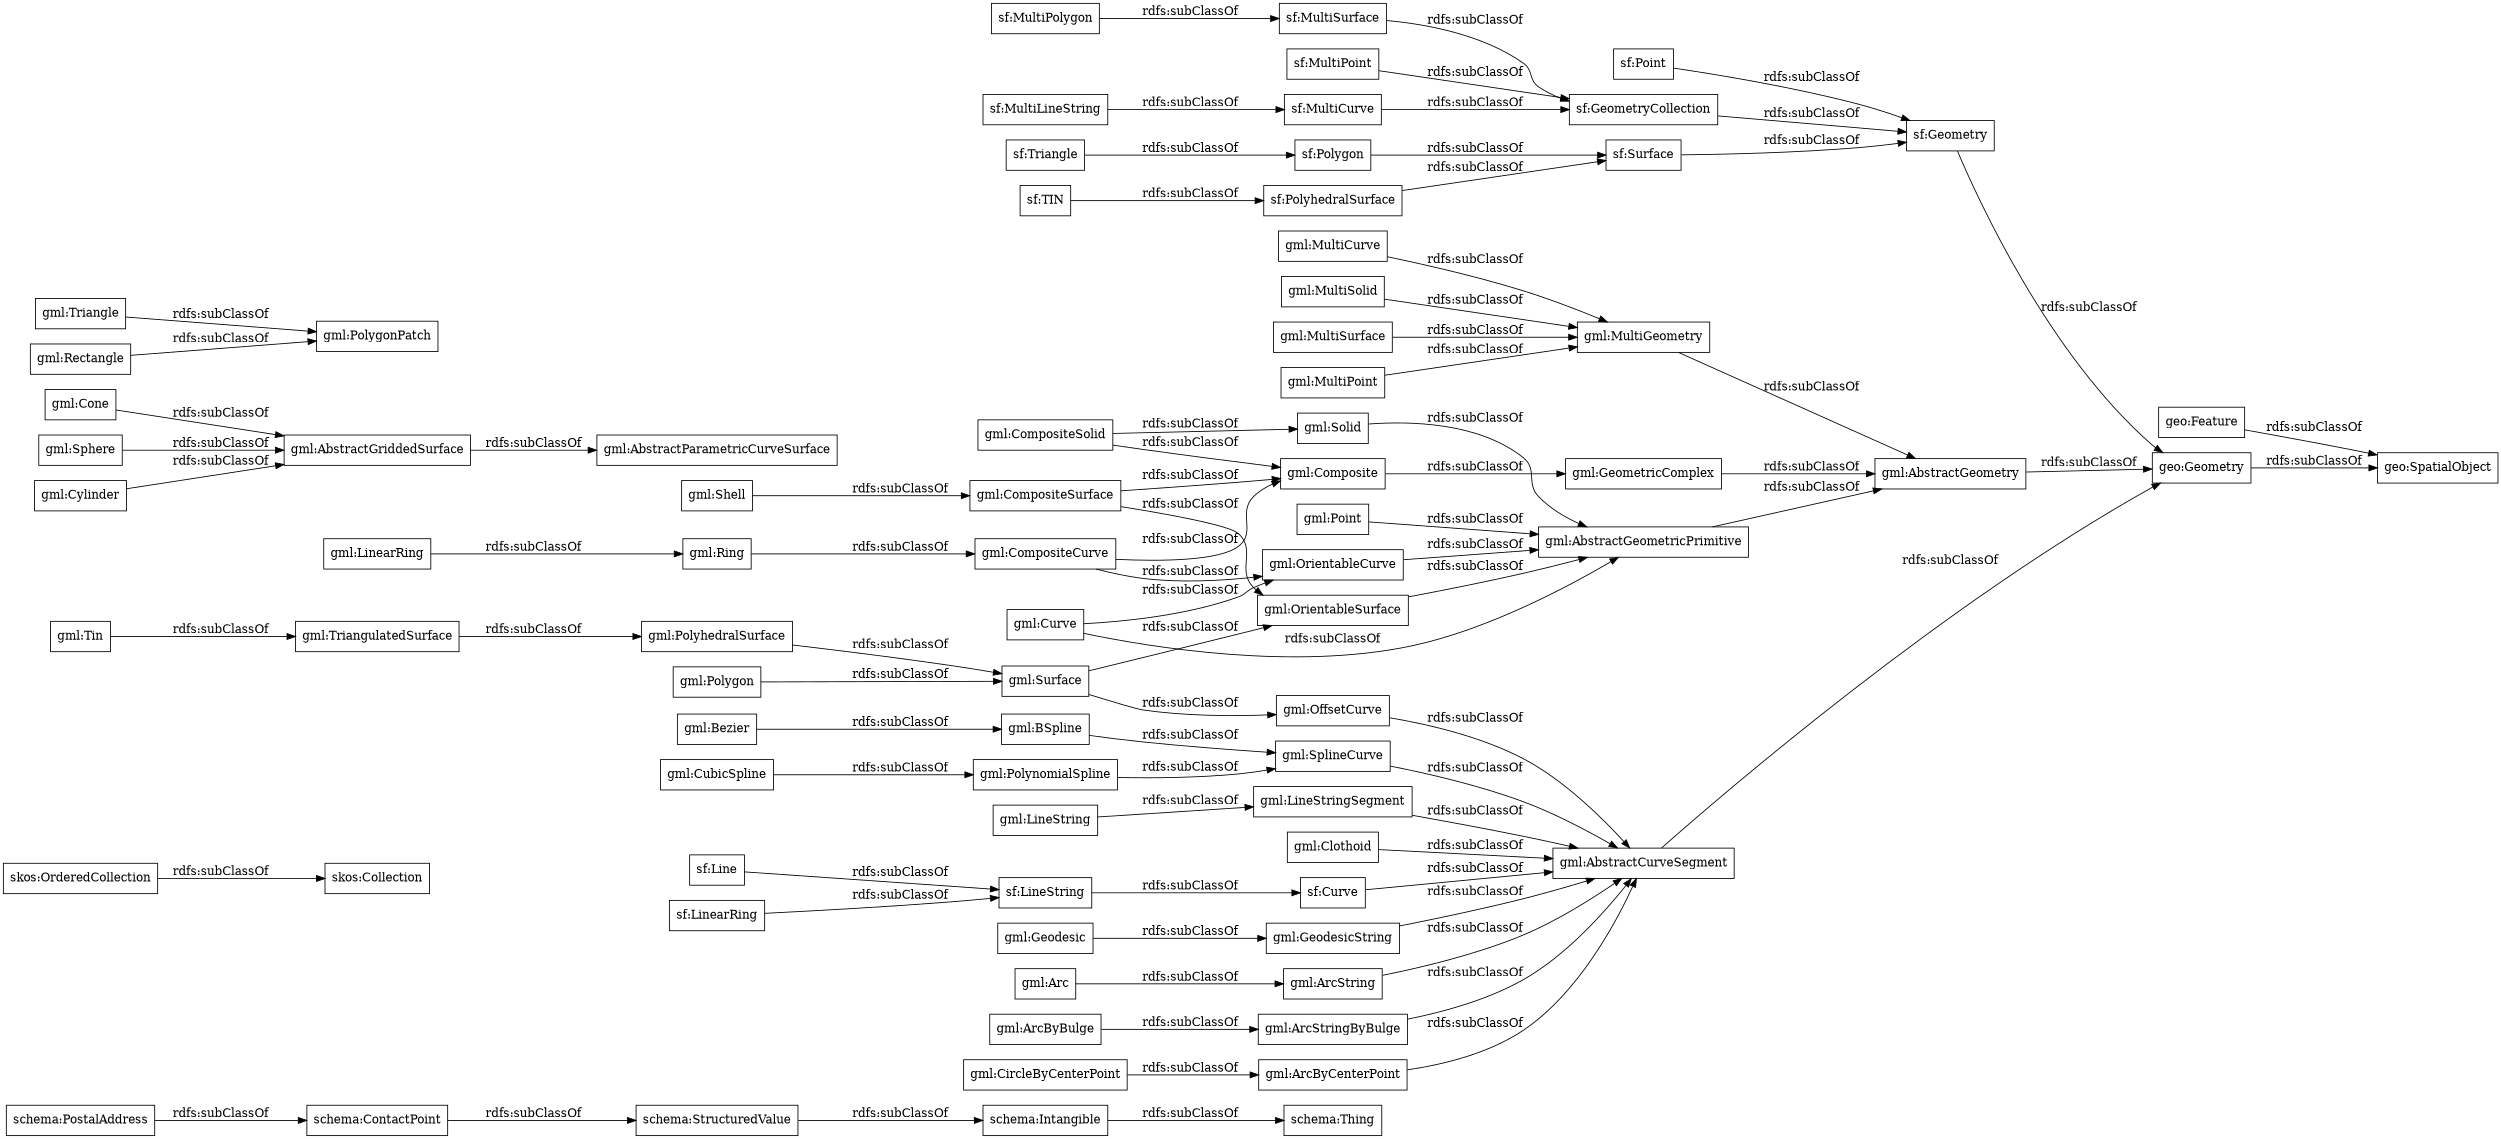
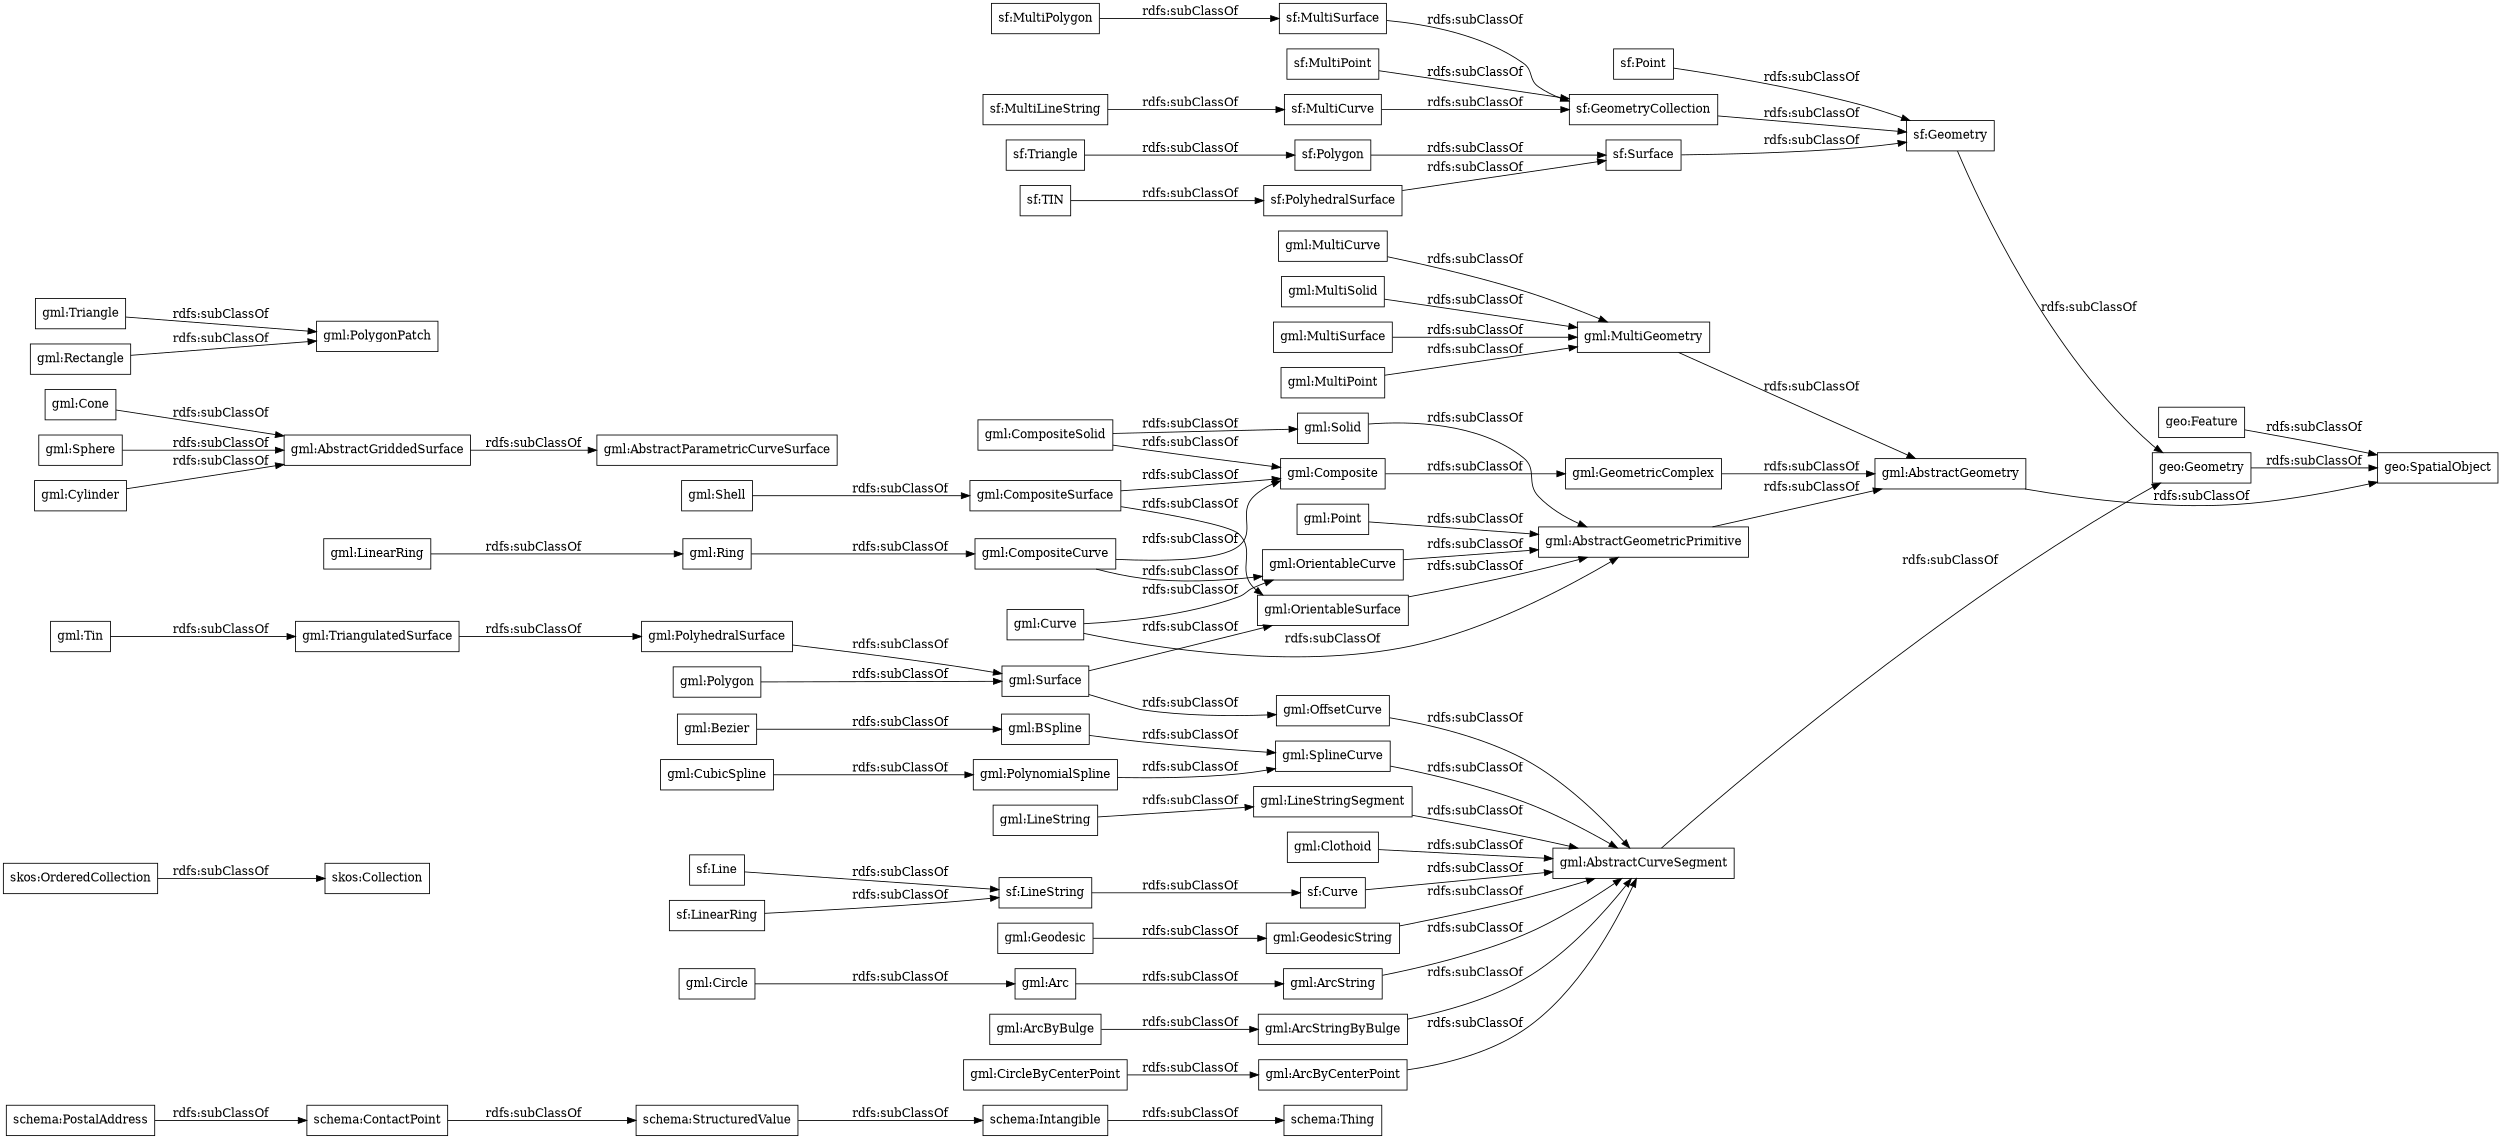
(2085, 471) -> (2197, 506)
none -> (717, 984)
